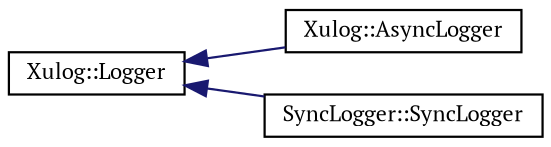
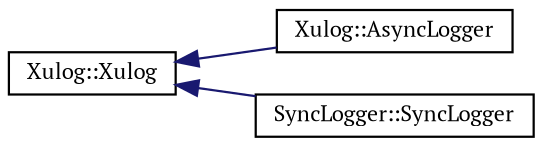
(97, 73) -> (92, 73)
